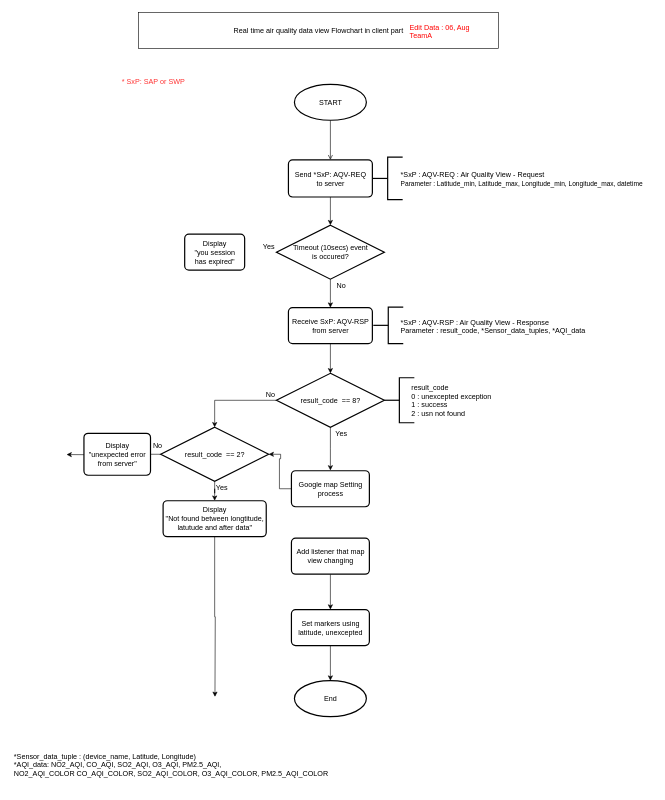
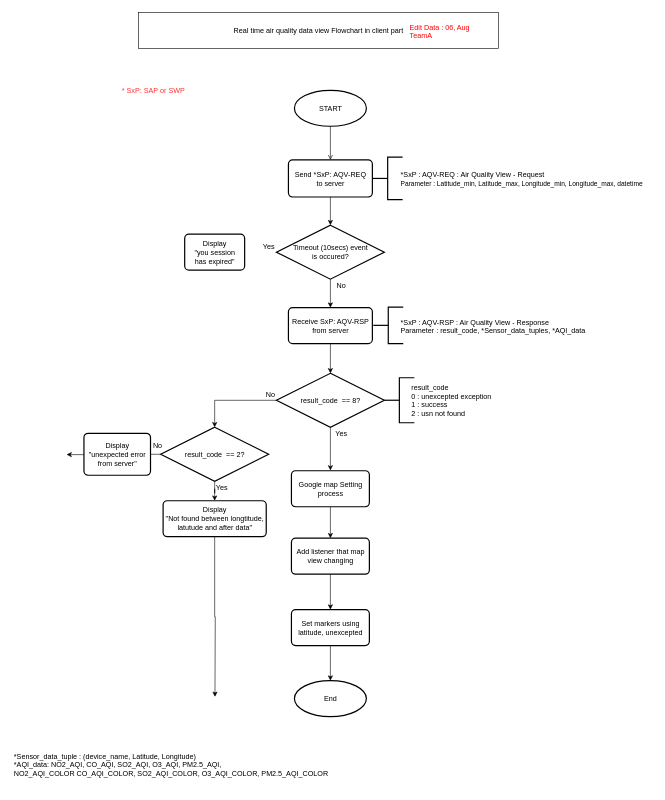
(157, 81) -> (157, 90)
(331, 102) -> (331, 108)
(280, 468) -> (331, 520)
